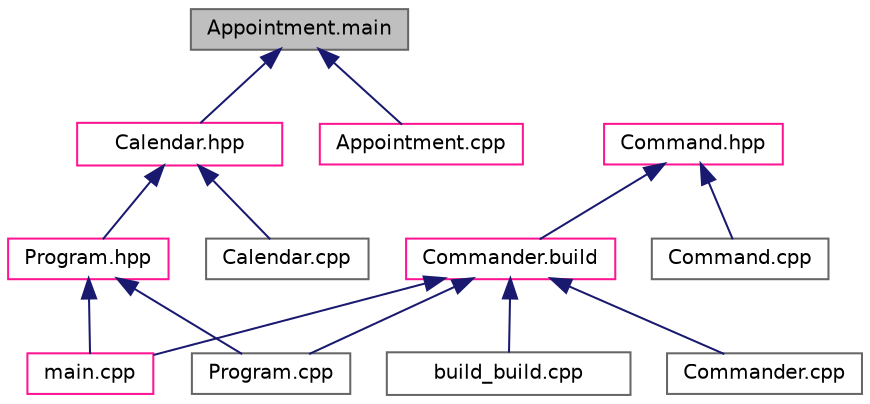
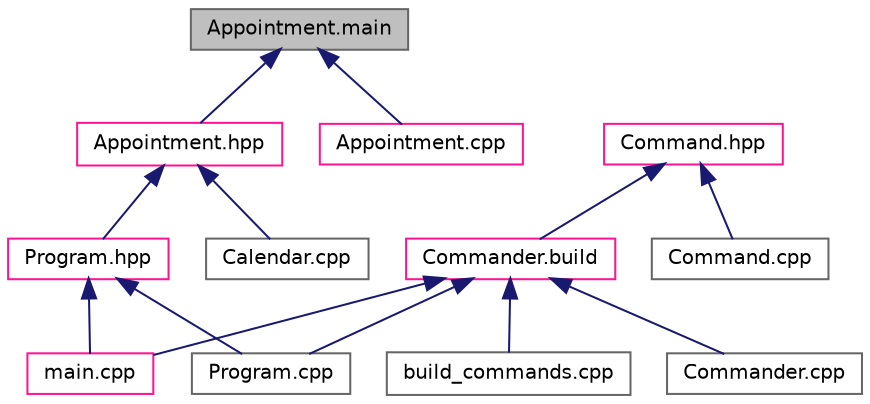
(180, 144) -> (180, 144)
(509, 374) -> (509, 374)
